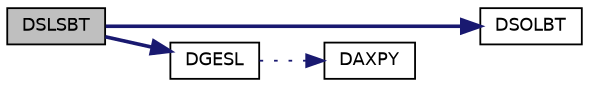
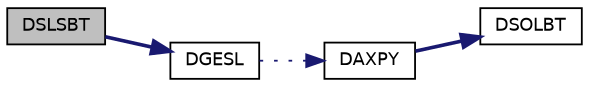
(284, 26) -> (439, 46)
